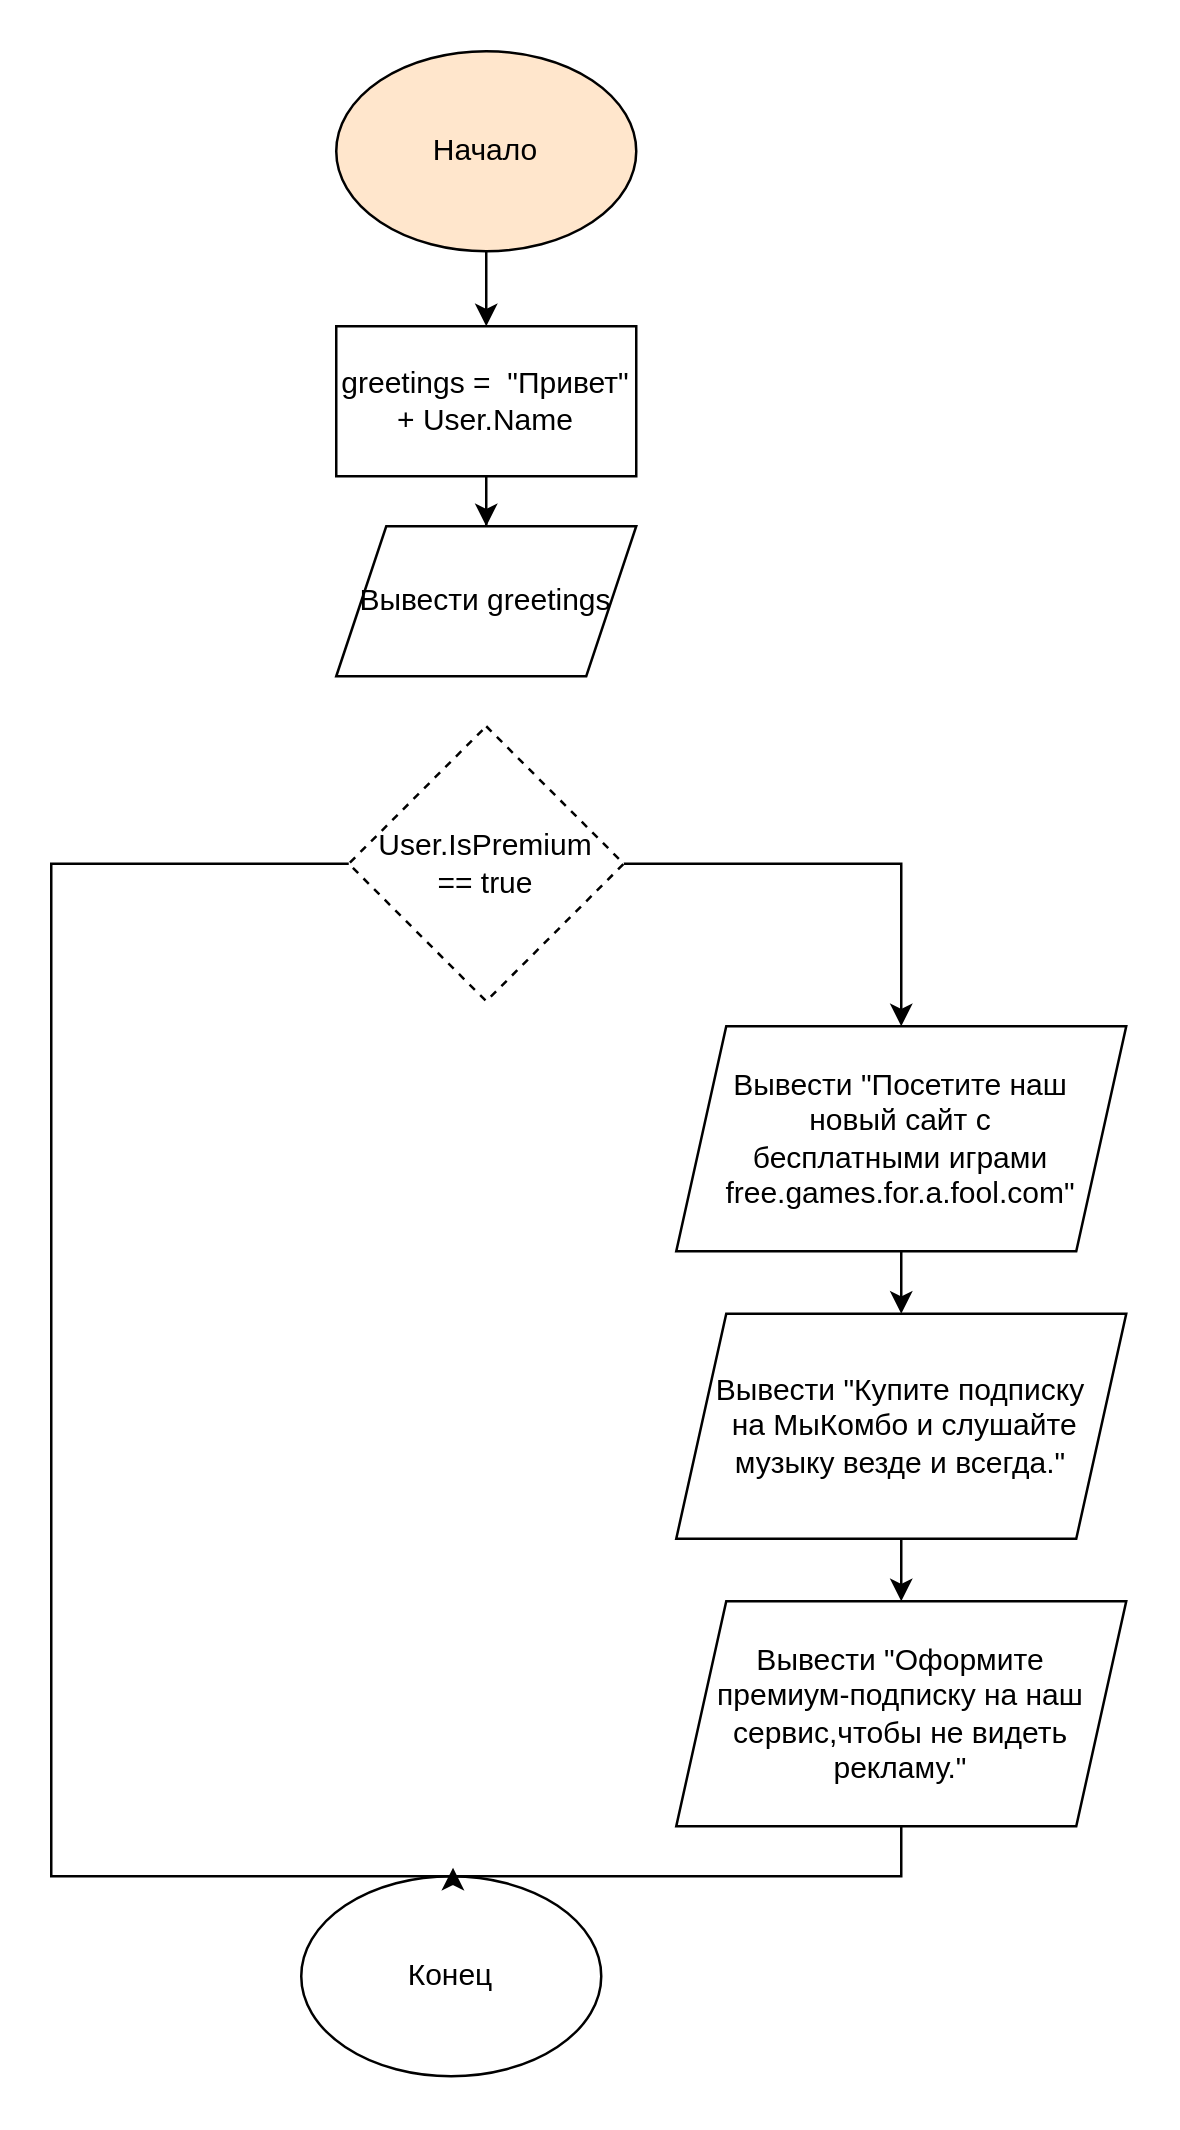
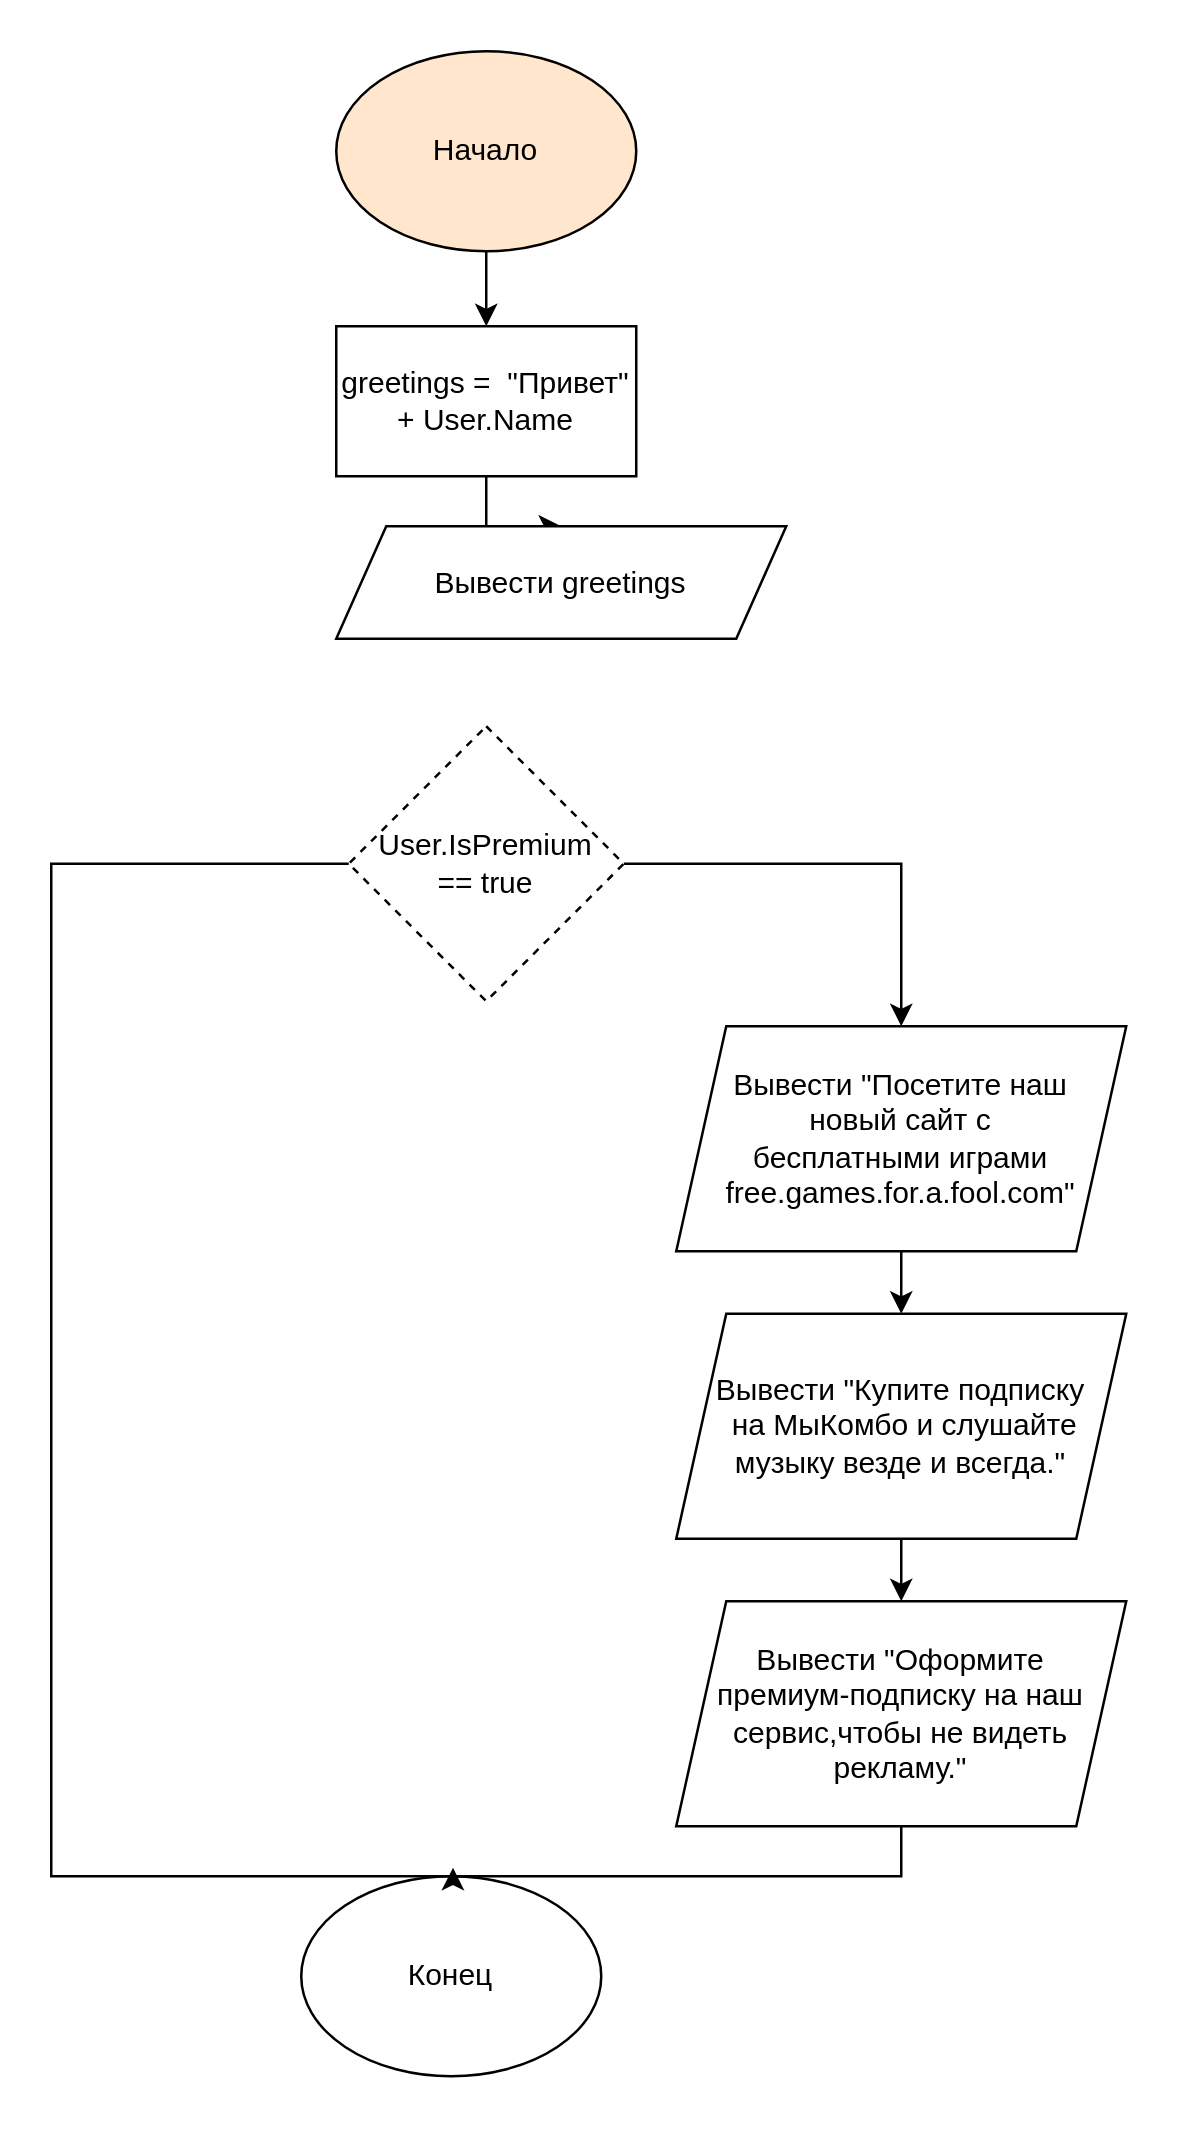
(486, 601) -> (561, 583)
